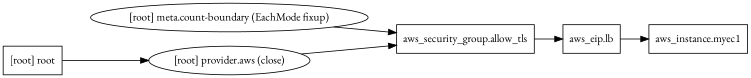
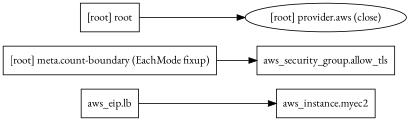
(229, 18) -> (110, 60)
(544, 39) -> none
(698, 39) -> (326, 103)
(345, 50) -> none
